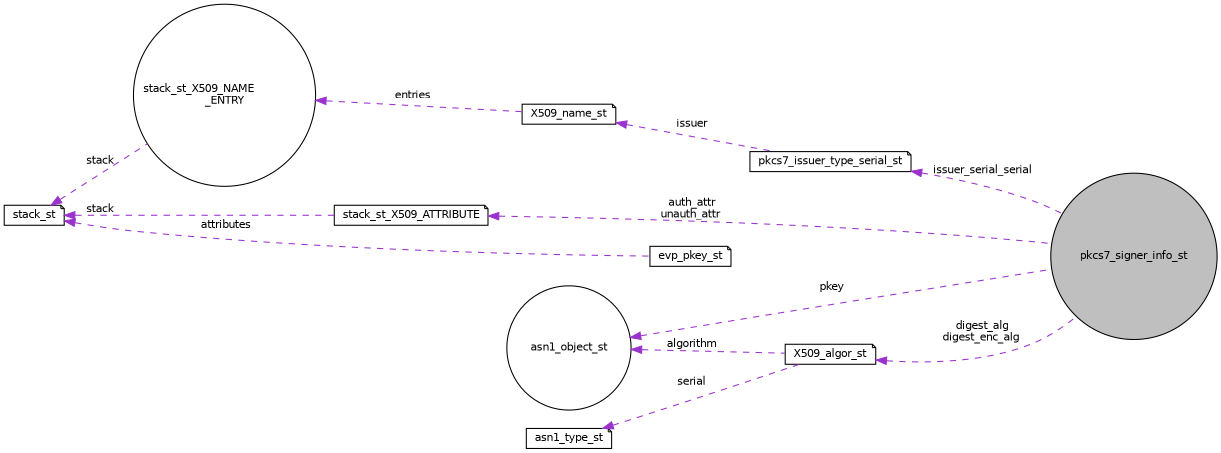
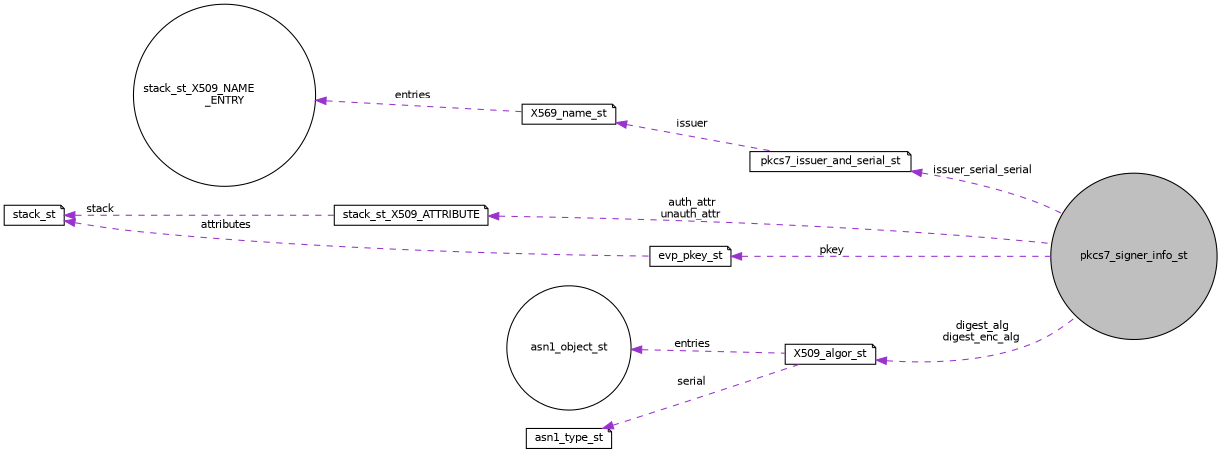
(569, 114) -> (569, 114)
(830, 162) -> (830, 162)
(104, 172) -> none
(846, 302) -> (896, 256)
(690, 344) -> (690, 344)
